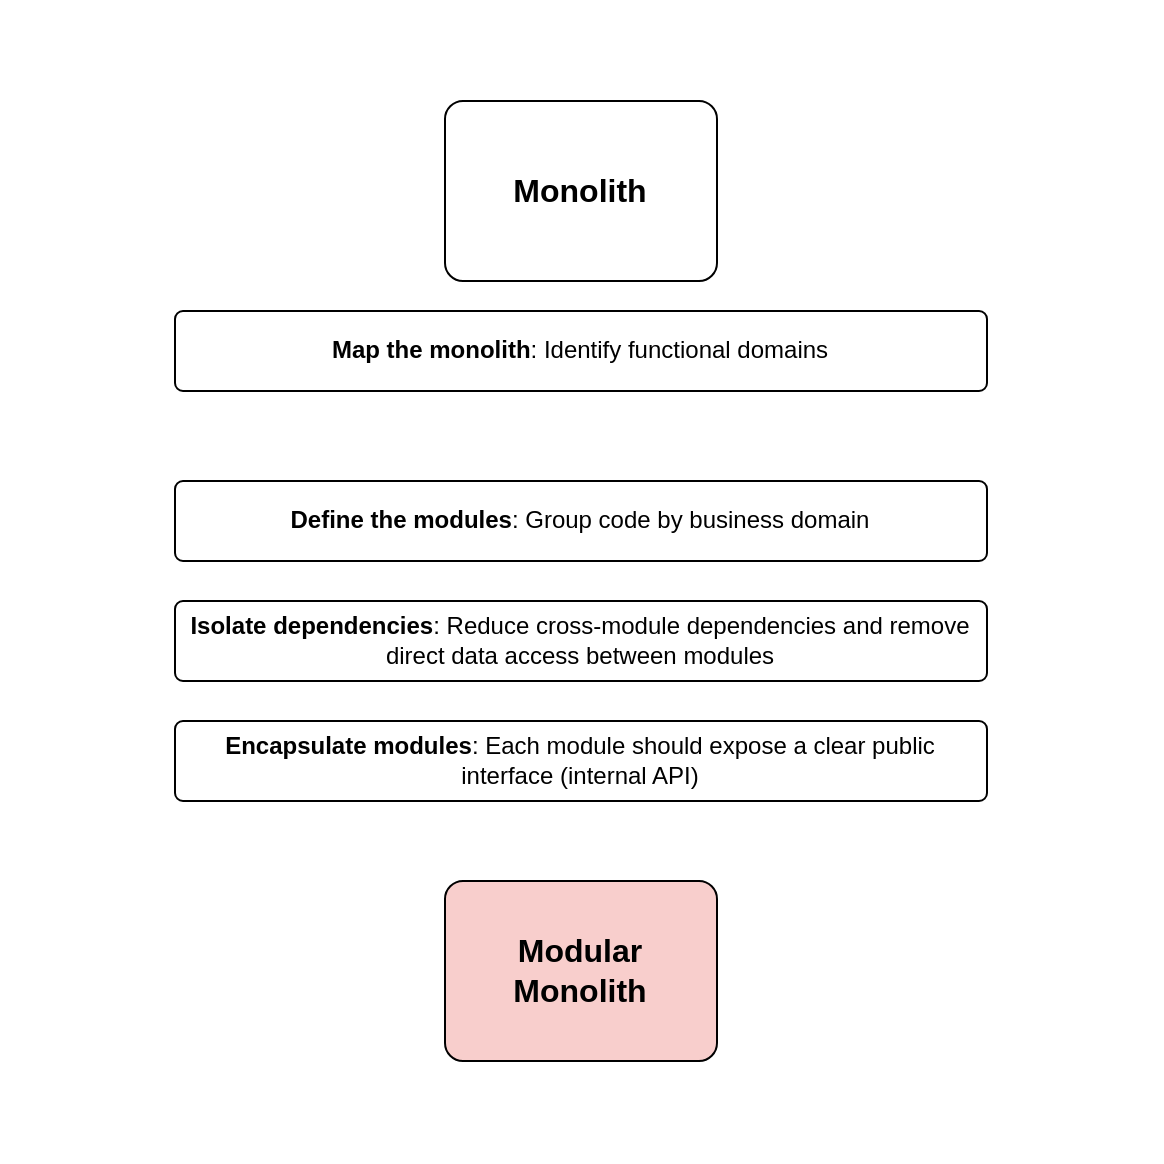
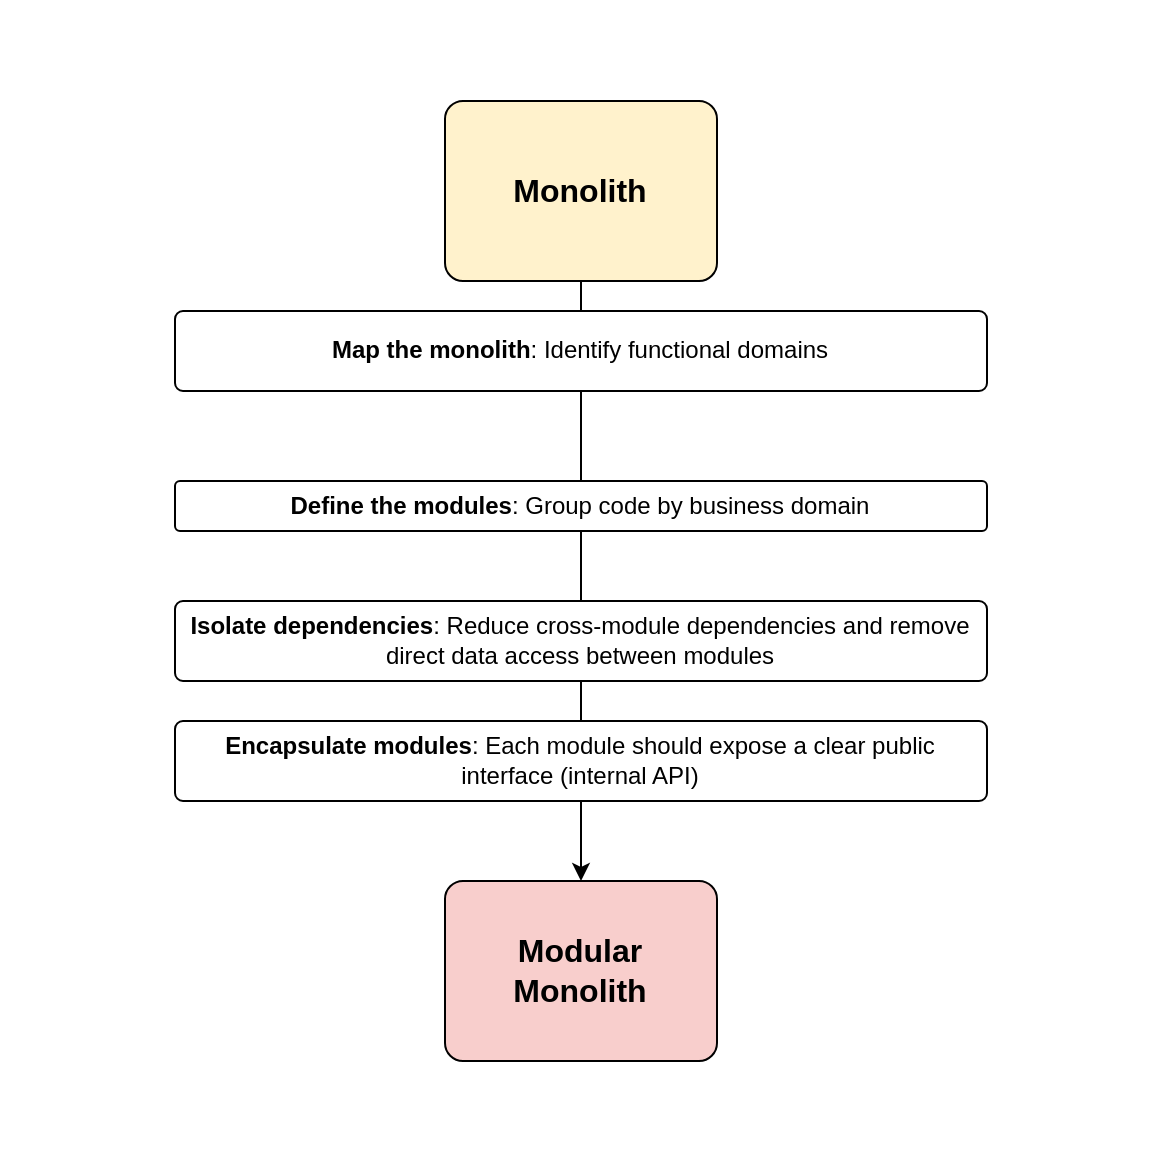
(581, 191) -> (581, 191)
(581, 521) -> (581, 506)
none -> (581, 550)
